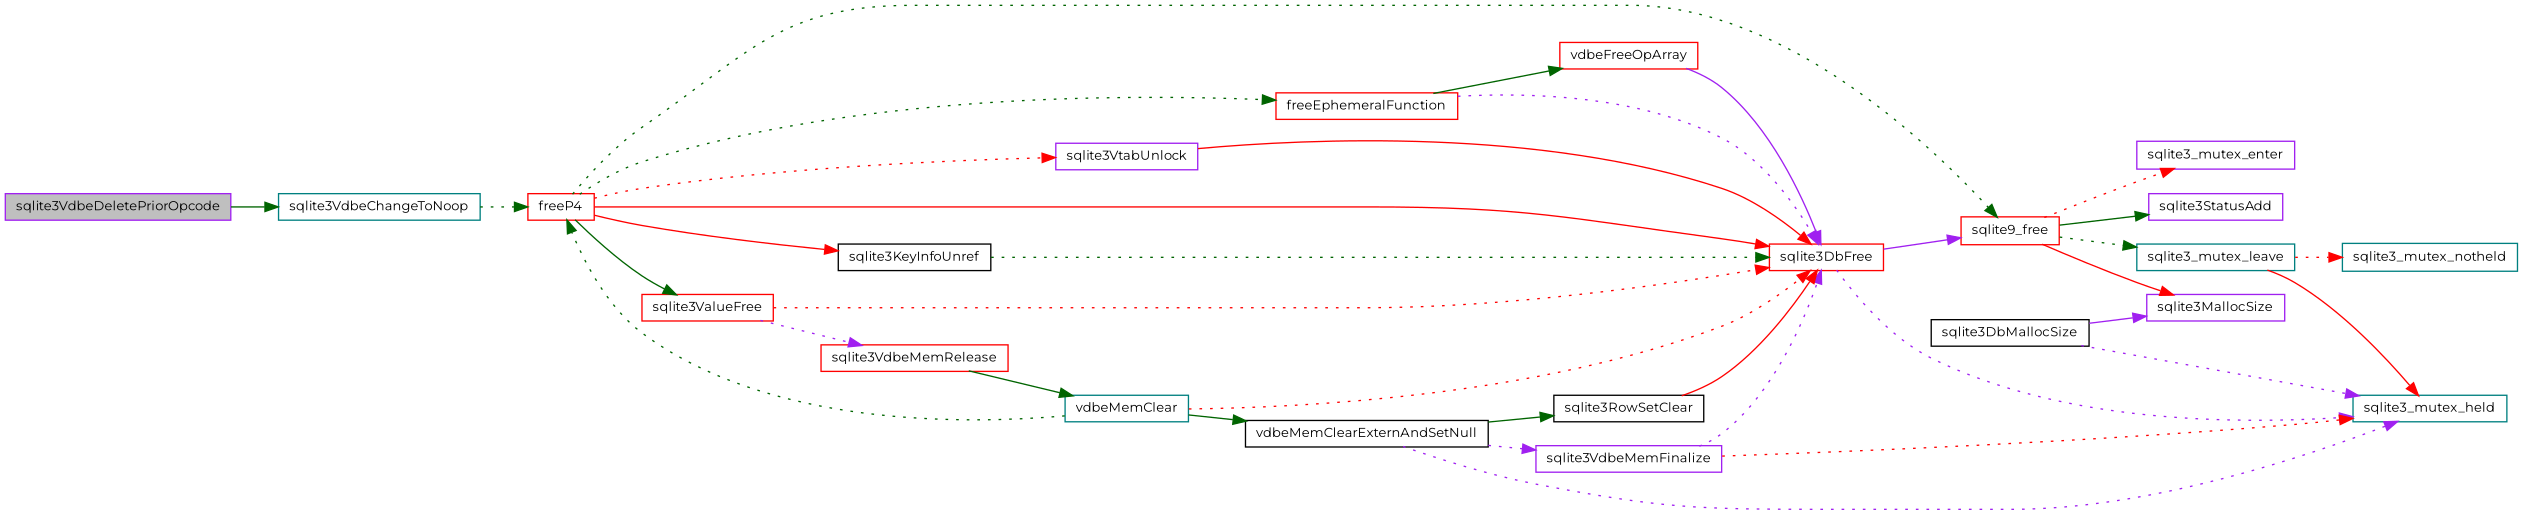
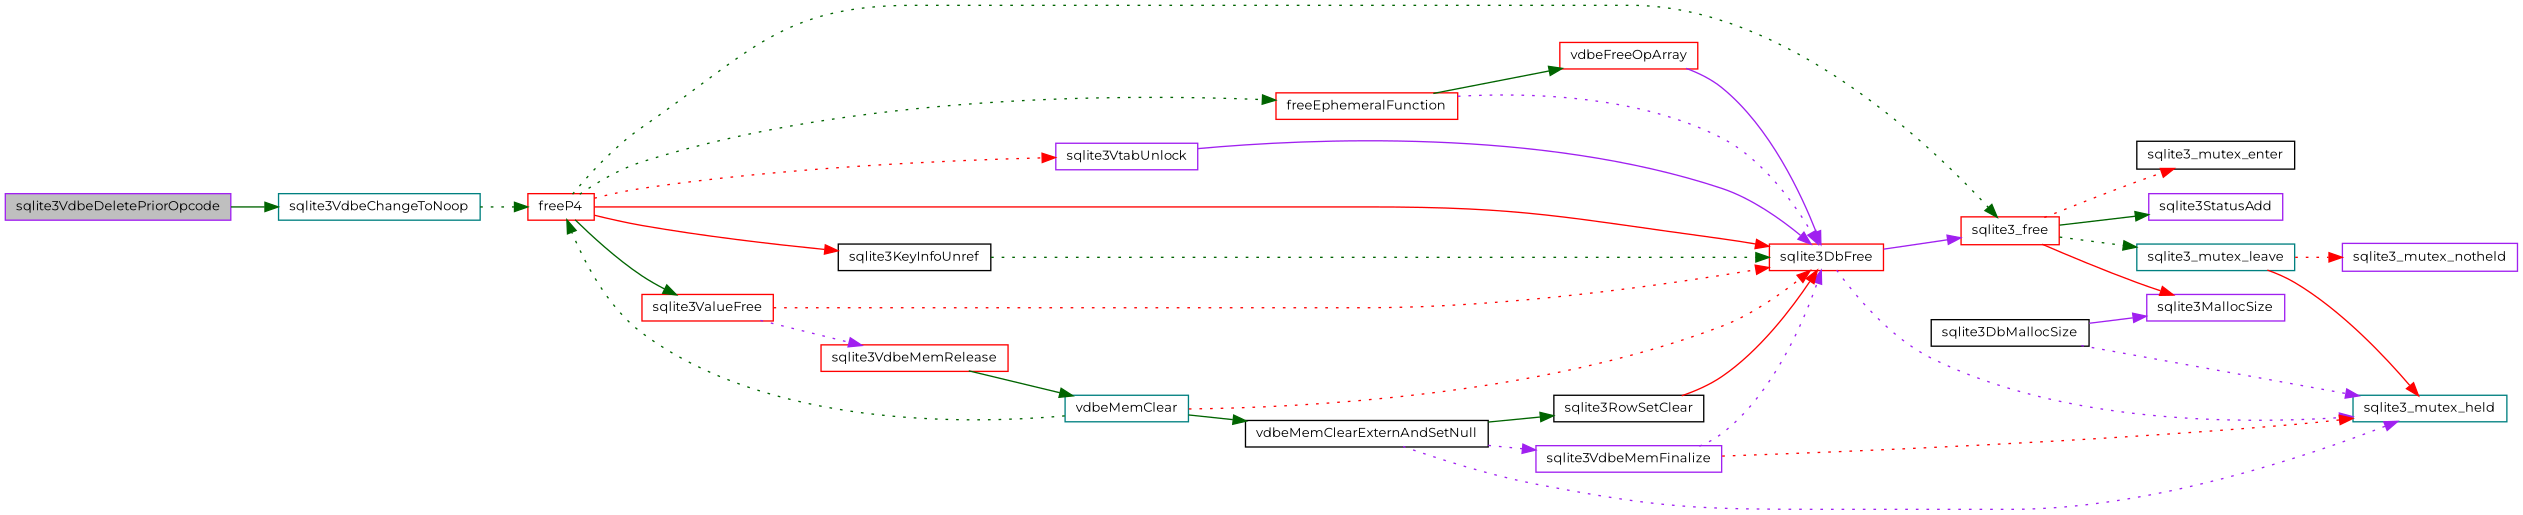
(1508, 147) -> (1508, 147)
(2216, 155) -> (2216, 155)
(2010, 231) -> (2010, 231)
(2430, 257) -> (2430, 257)
